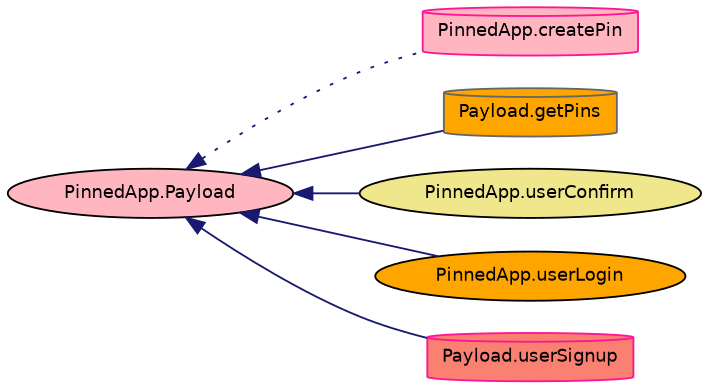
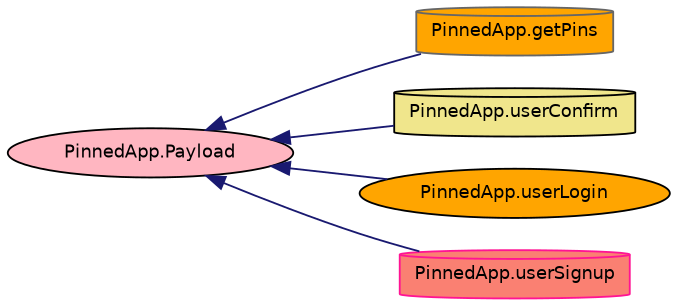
(530, 31) -> none
(530, 112) -> (515, 31)
(530, 193) -> (515, 112)
(530, 357) -> (515, 274)
